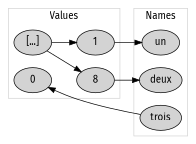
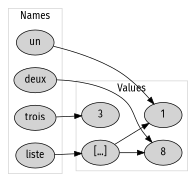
(125, 43) -> (106, 65)
(33, 80) -> (100, 115)
(124, 80) -> (113, 92)
none -> (35, 155)
